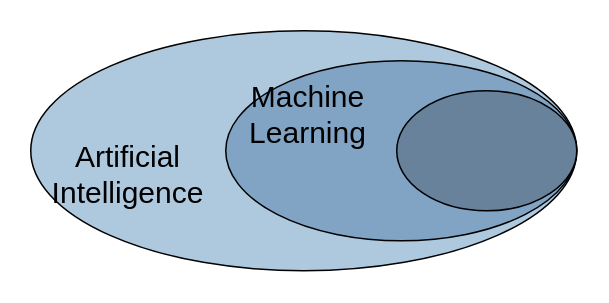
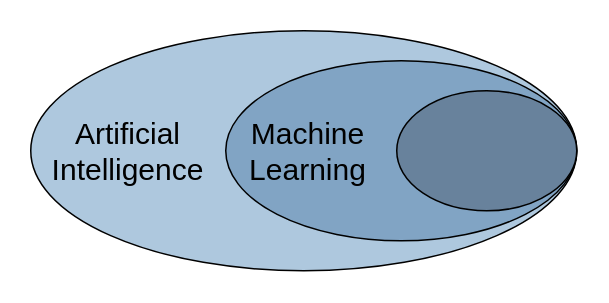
(308, 113) -> (308, 151)
(128, 173) -> (128, 151)
